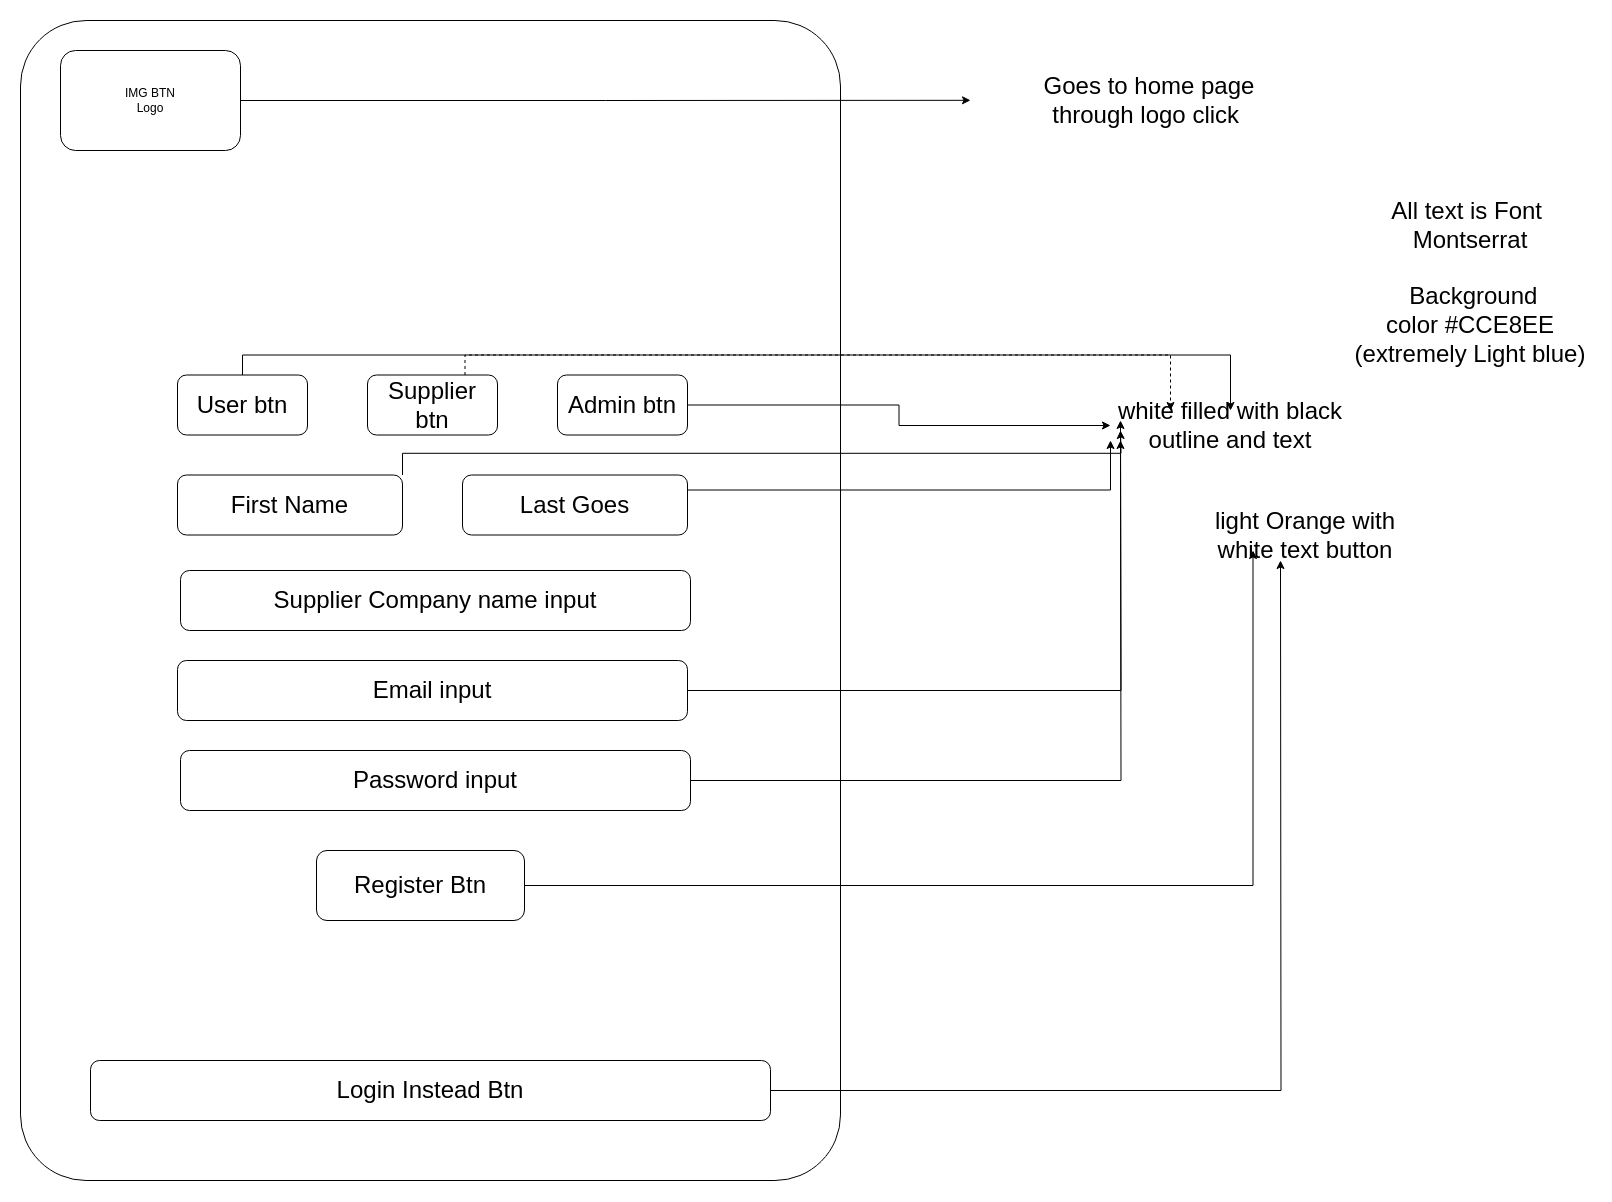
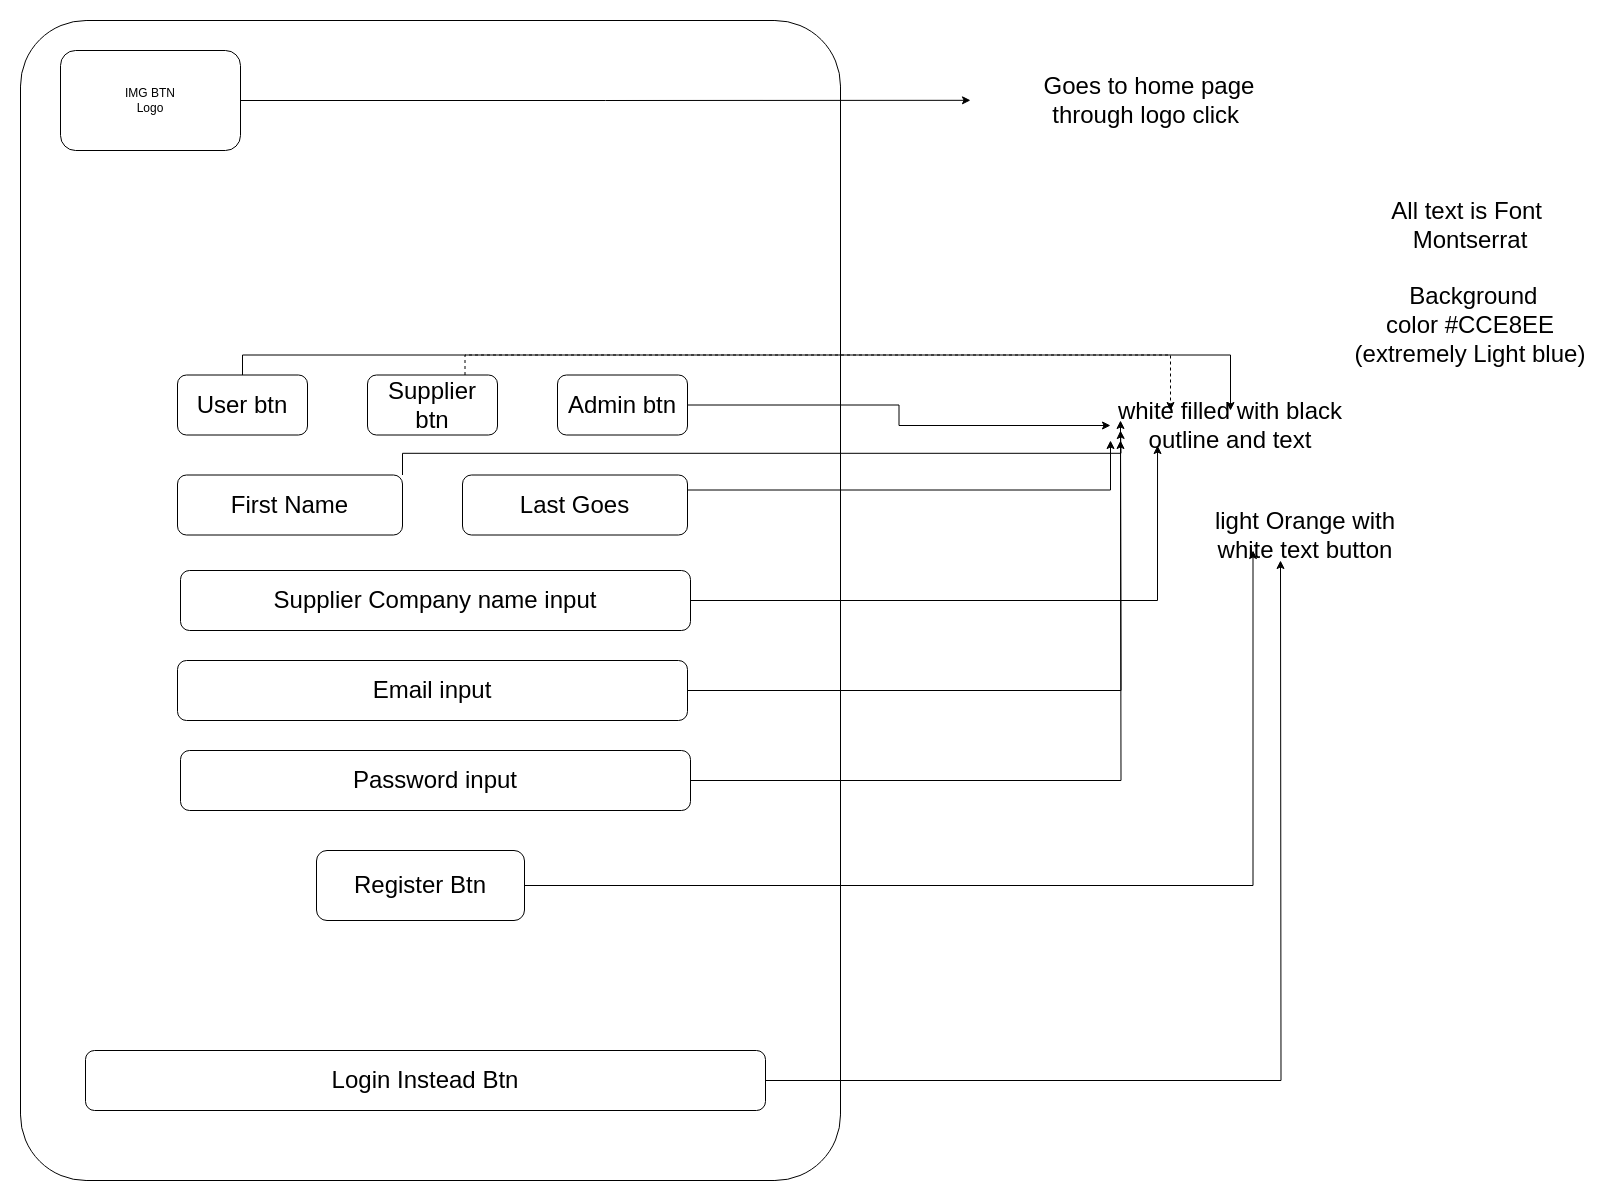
none -> (998, 601)
(431, 1091) -> (426, 1081)
